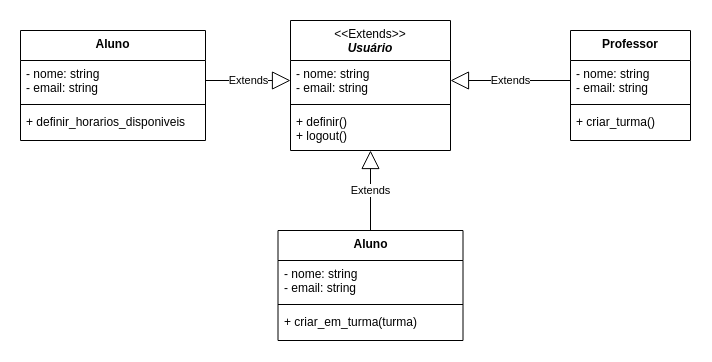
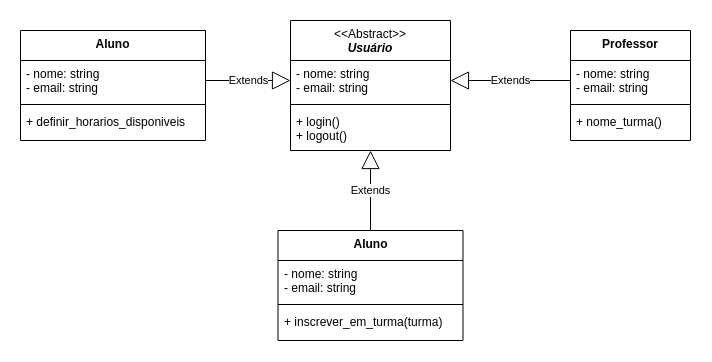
(371, 42) -> (371, 42)
(624, 123) -> (622, 123)
(329, 130) -> (327, 130)
(359, 323) -> (372, 330)
